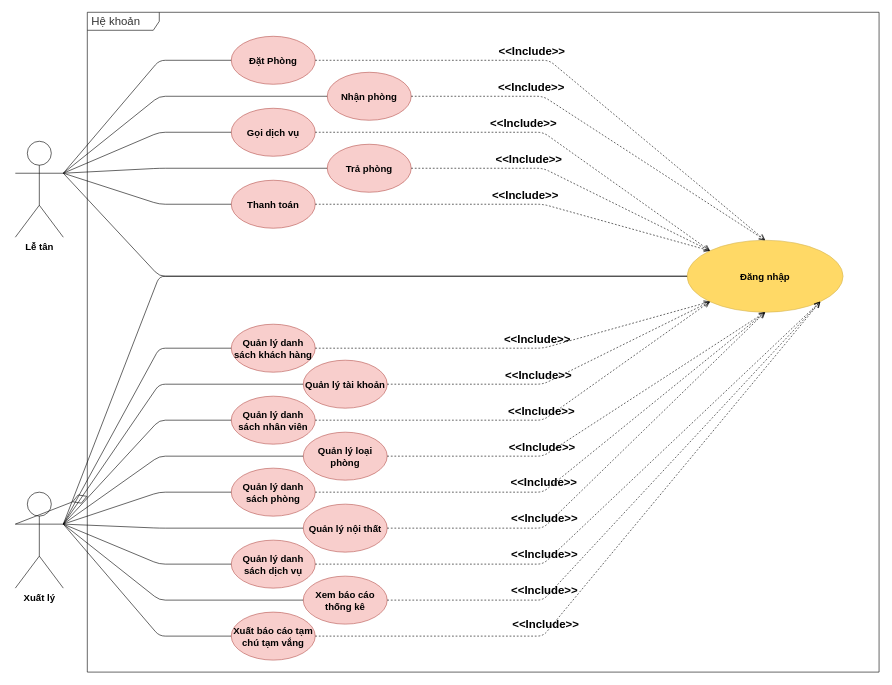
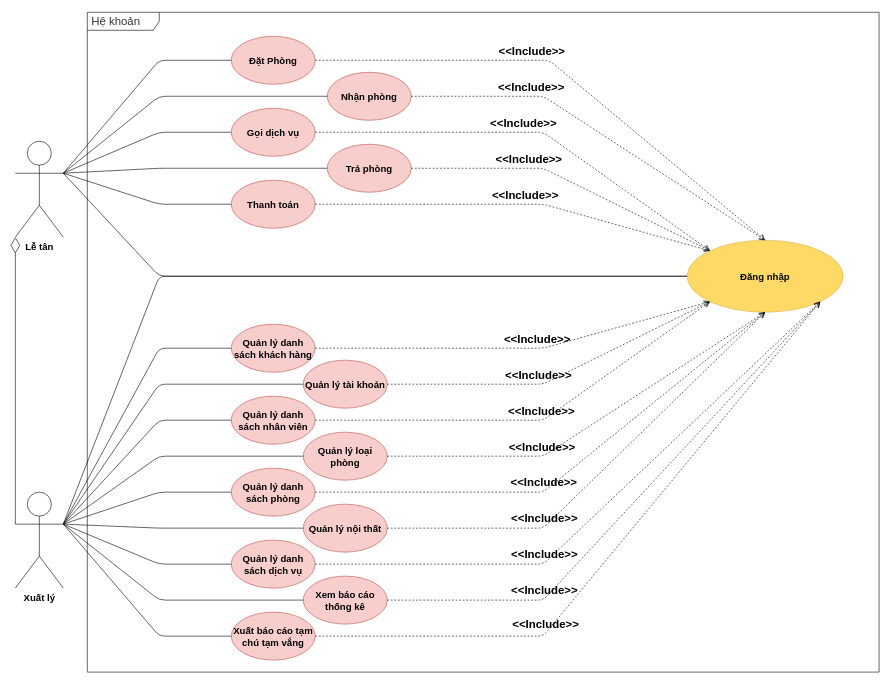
(45, 513) -> (15, 388)
